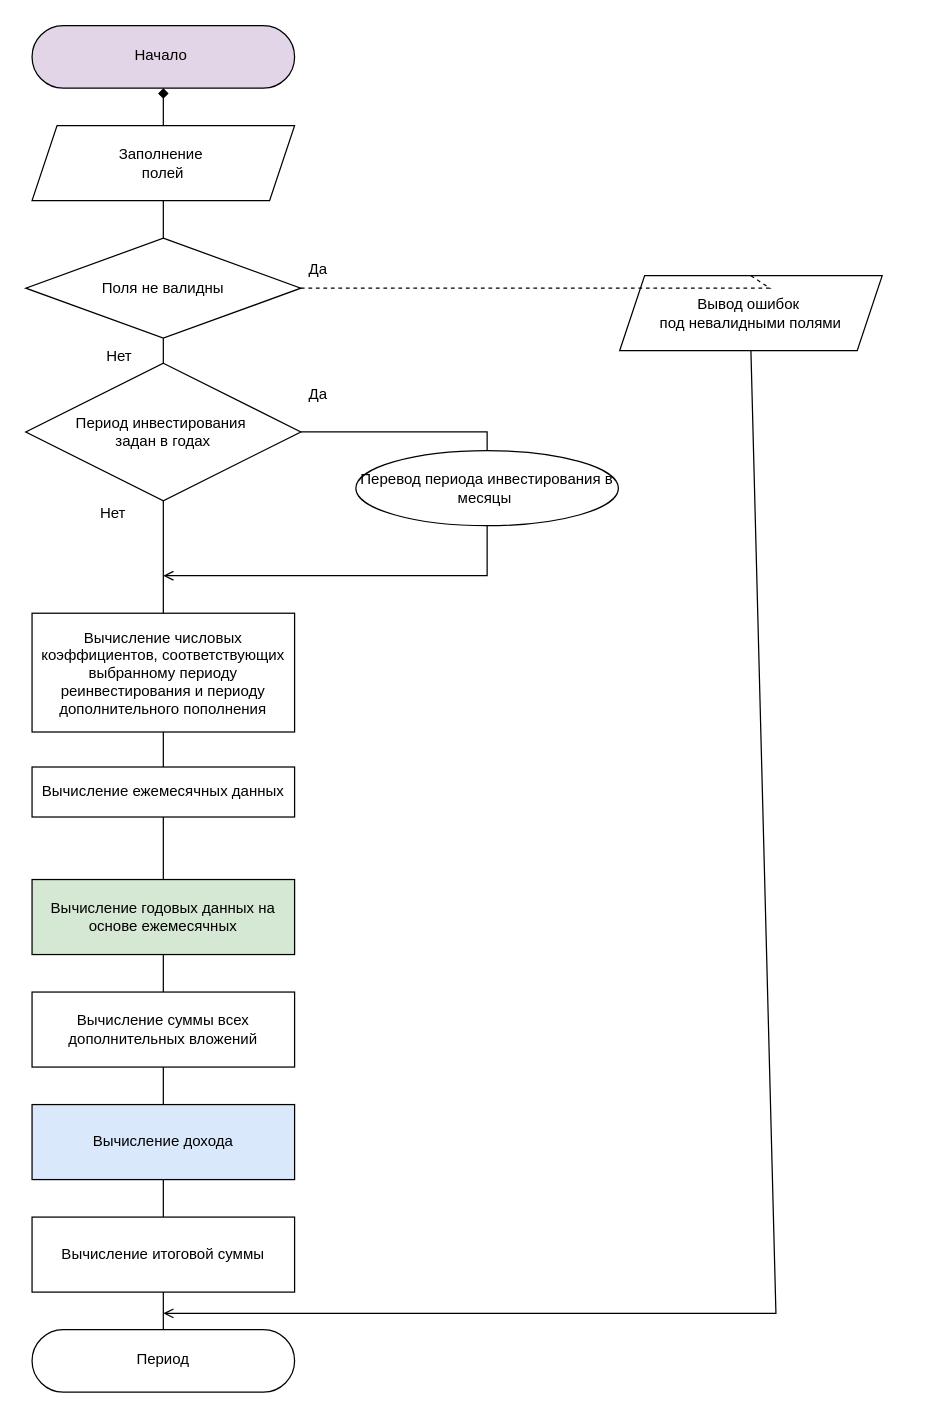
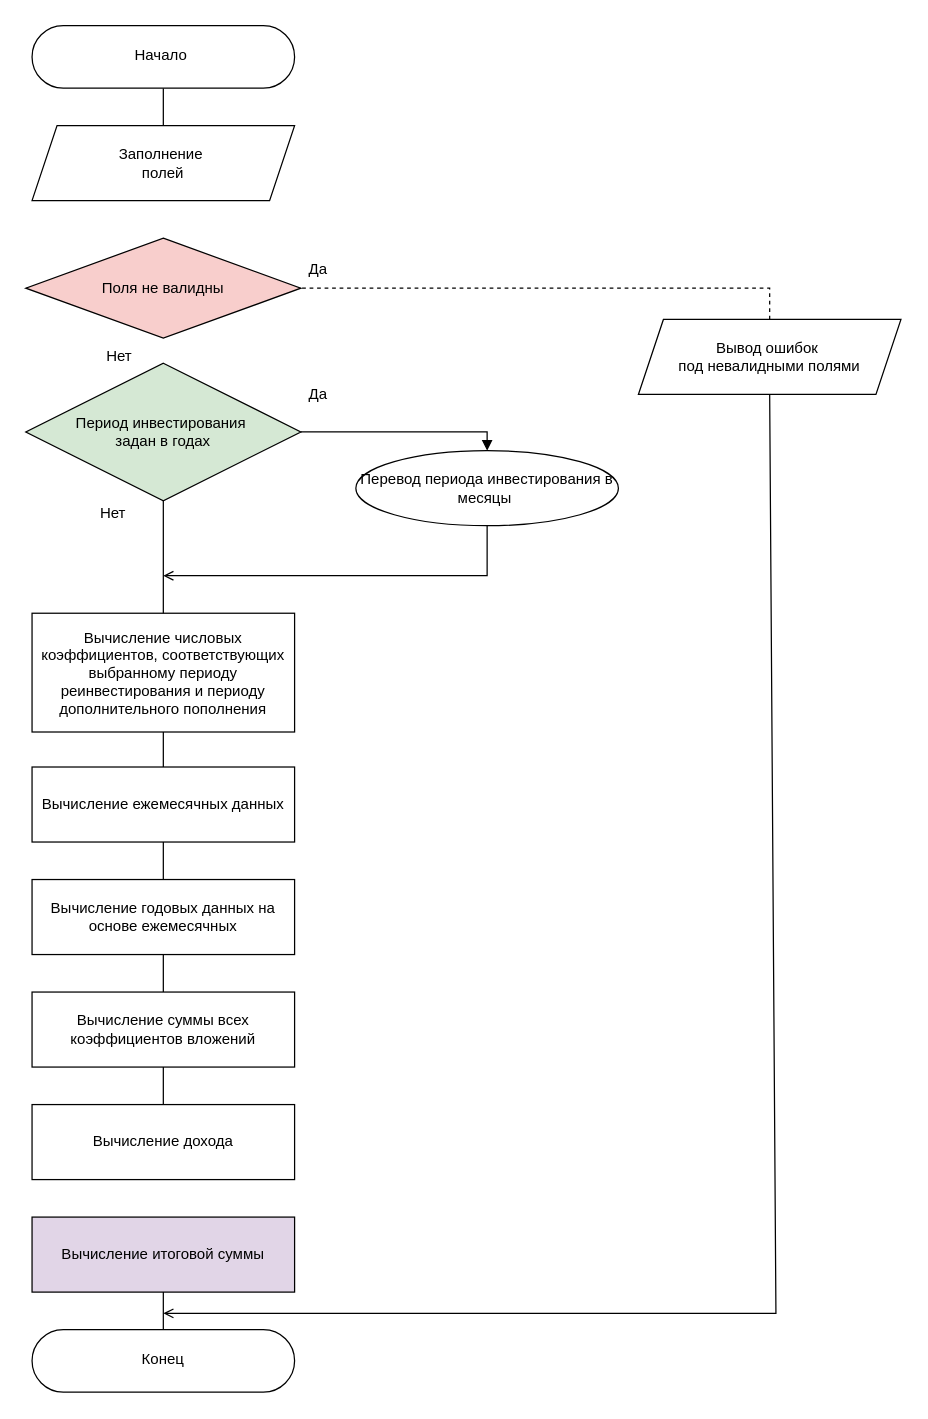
(163, 57) -> (163, 57)
(163, 99) -> (163, 94)
(163, 220) -> none
(163, 288) -> (163, 288)
(751, 313) -> (769, 357)
(163, 350) -> none
(163, 432) -> (163, 432)
(487, 443) -> (487, 439)
(163, 792) -> (163, 804)
(163, 917) -> (163, 917)
(163, 1029) -> (163, 1029)
(163, 1142) -> (163, 1142)
(163, 1199) -> none
(163, 1254) -> (163, 1254)
(144, 1360) -> (144, 1360)
